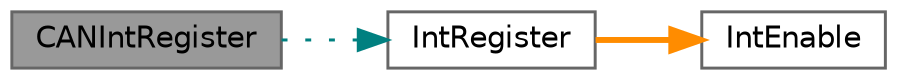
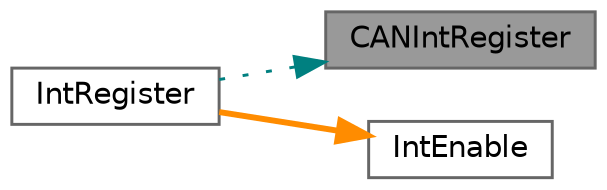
(320, 40) -> (258, 73)
